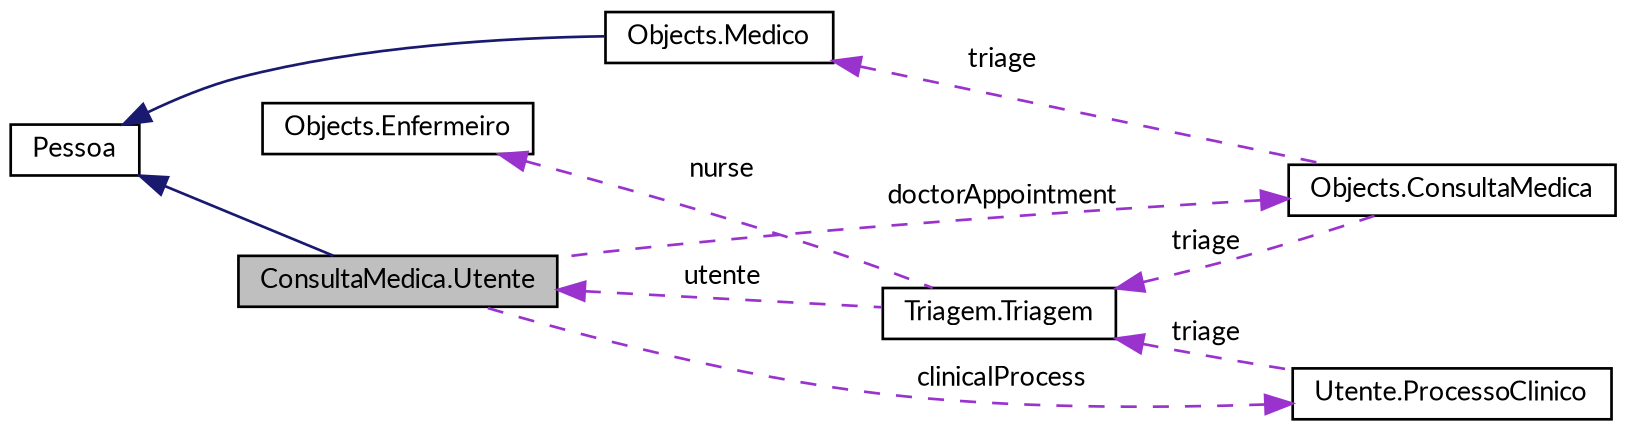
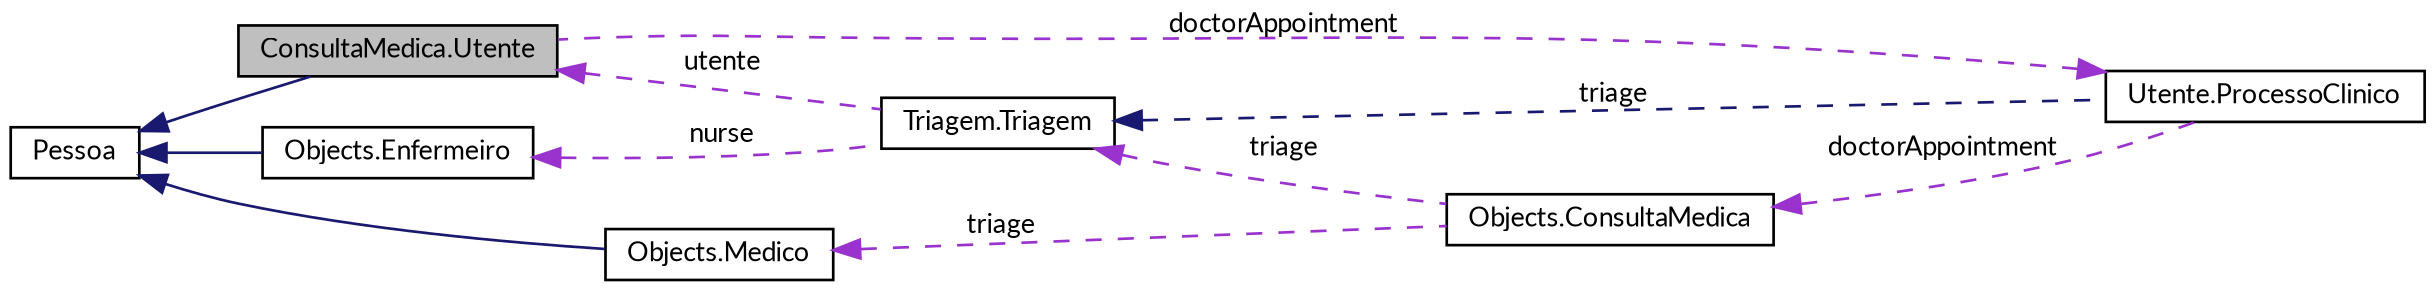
none -> (215, 153)
(909, 224) -> (2001, 175)
(1217, 358) -> (1624, 110)
(999, 379) -> (1281, 25)
